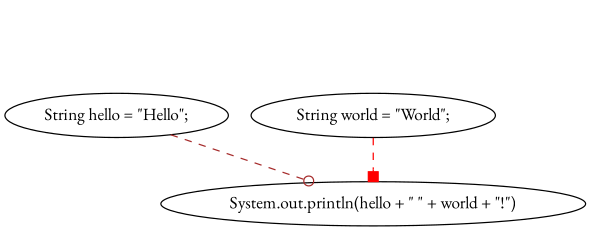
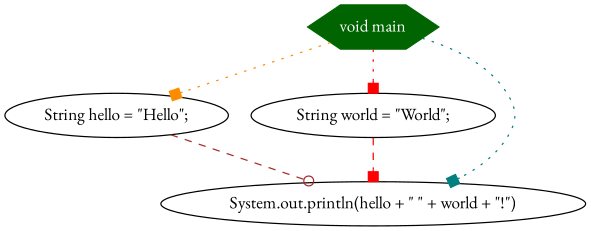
none -> (373, 27)
